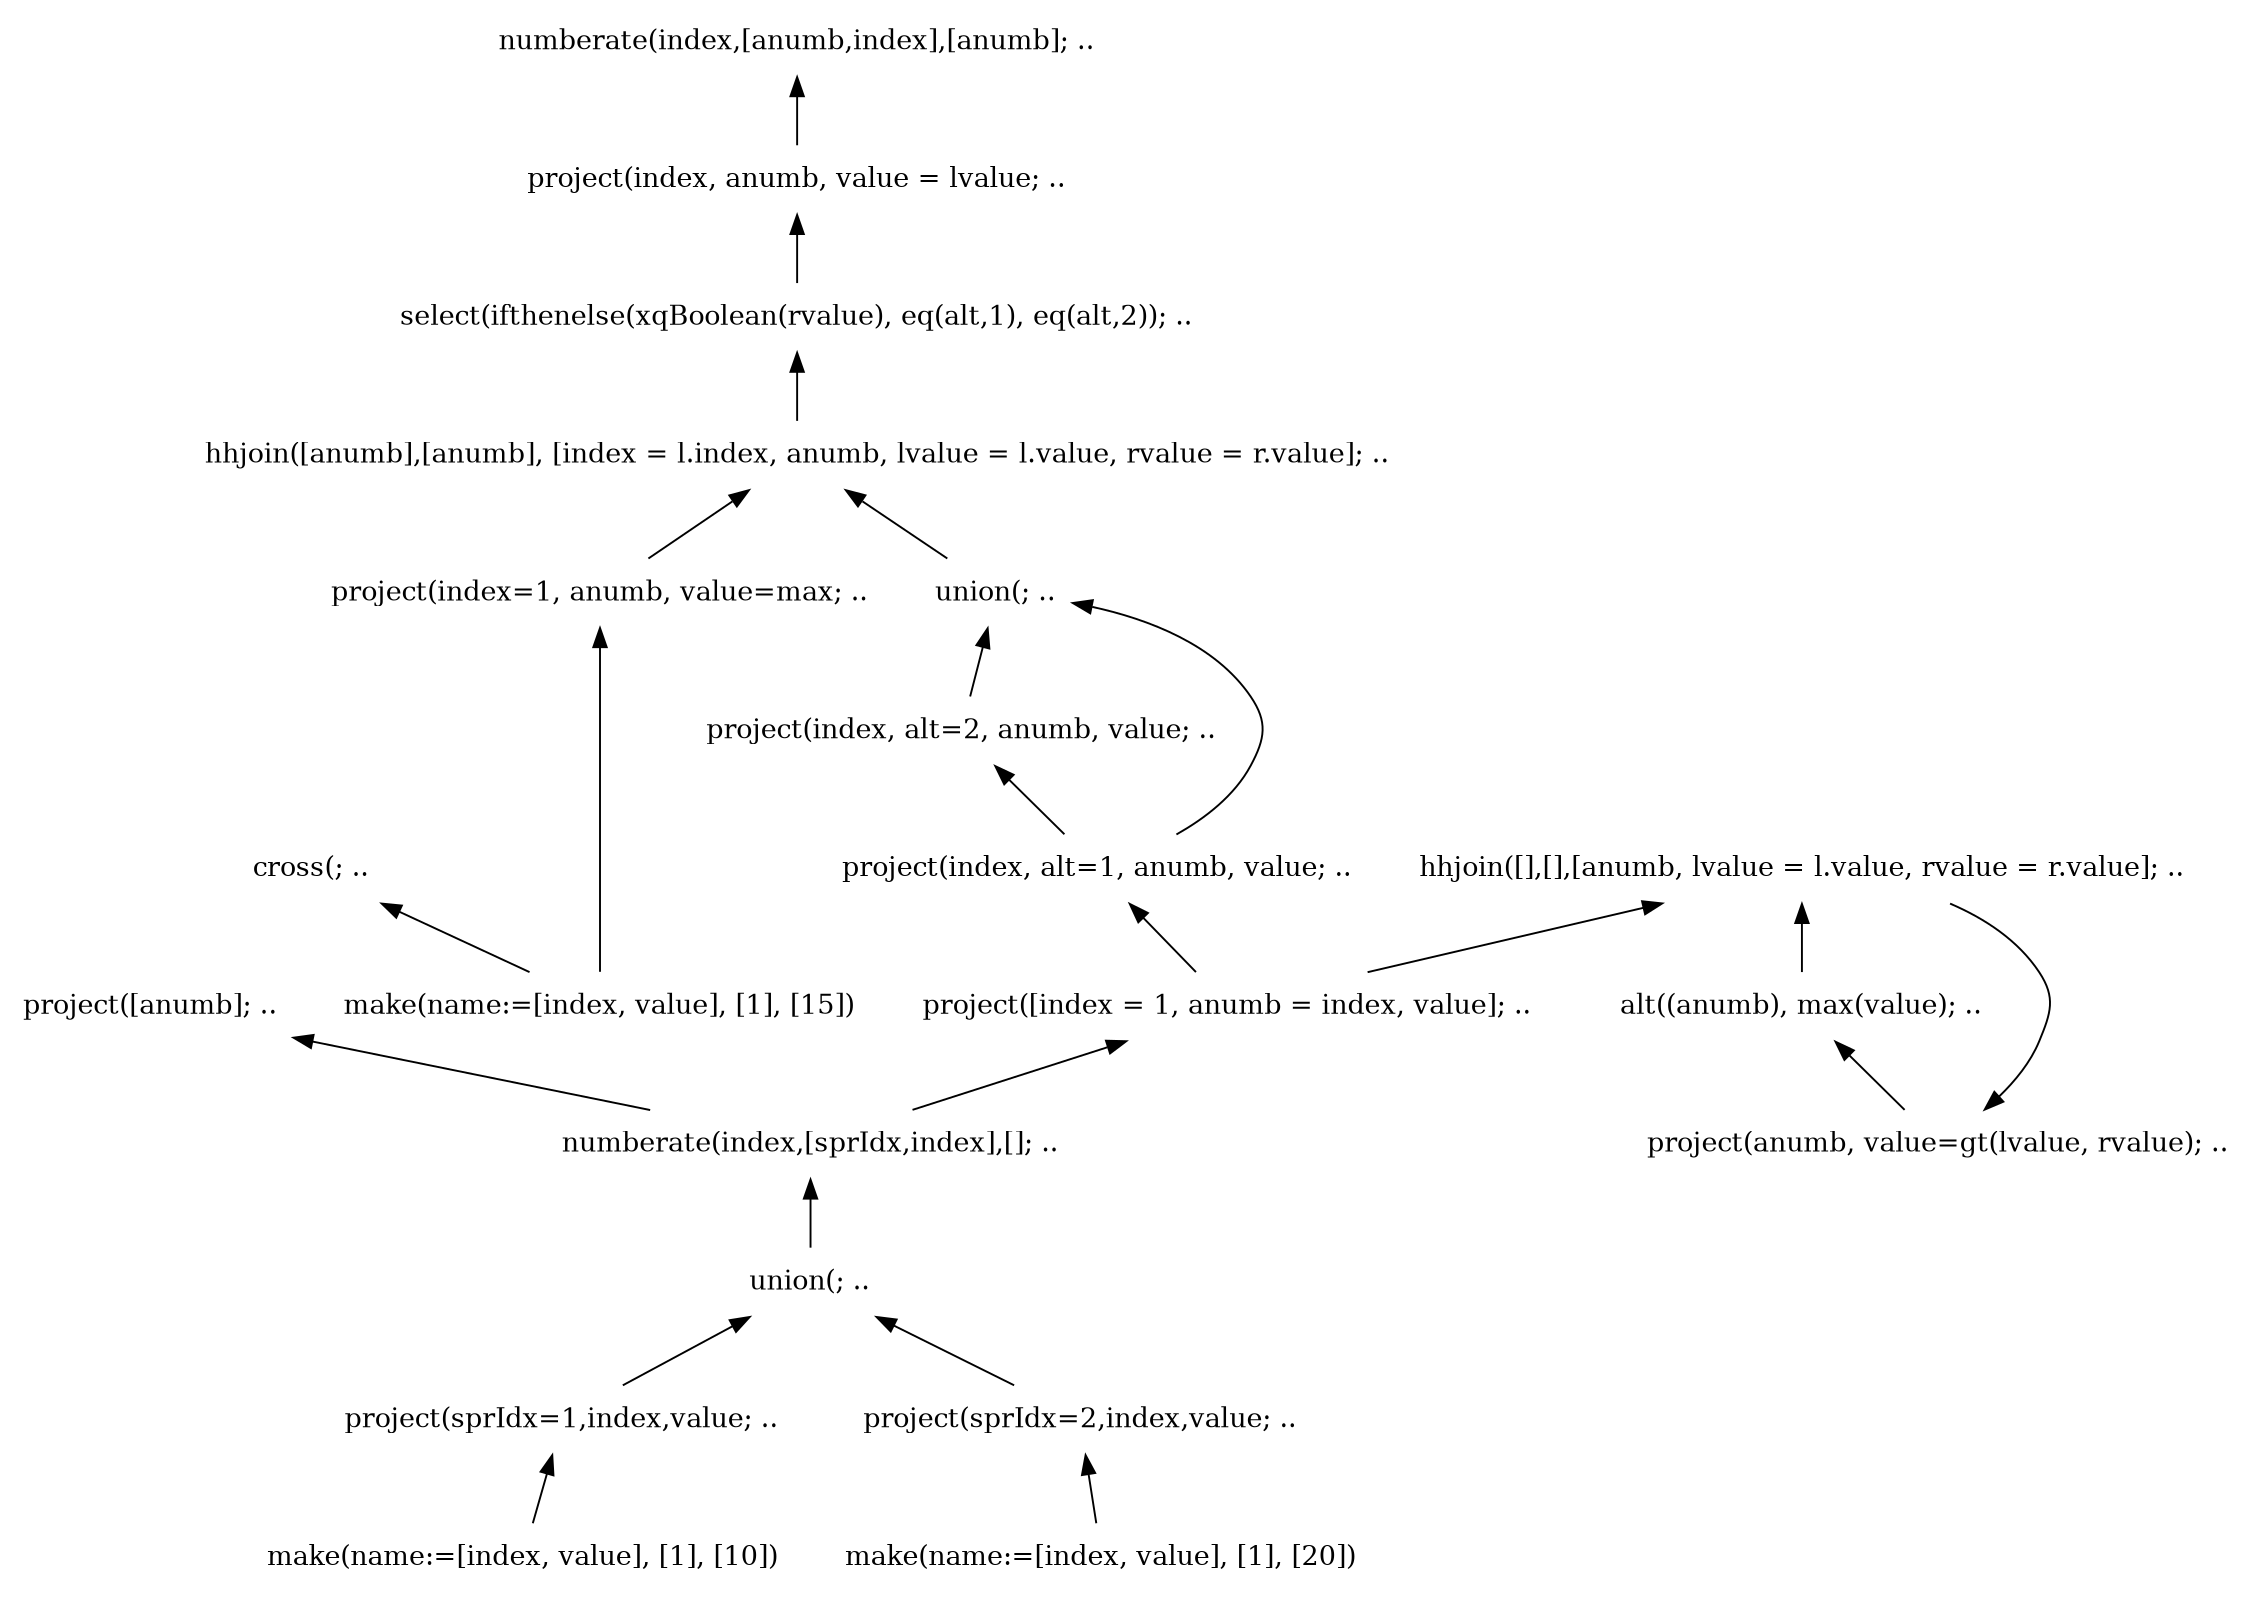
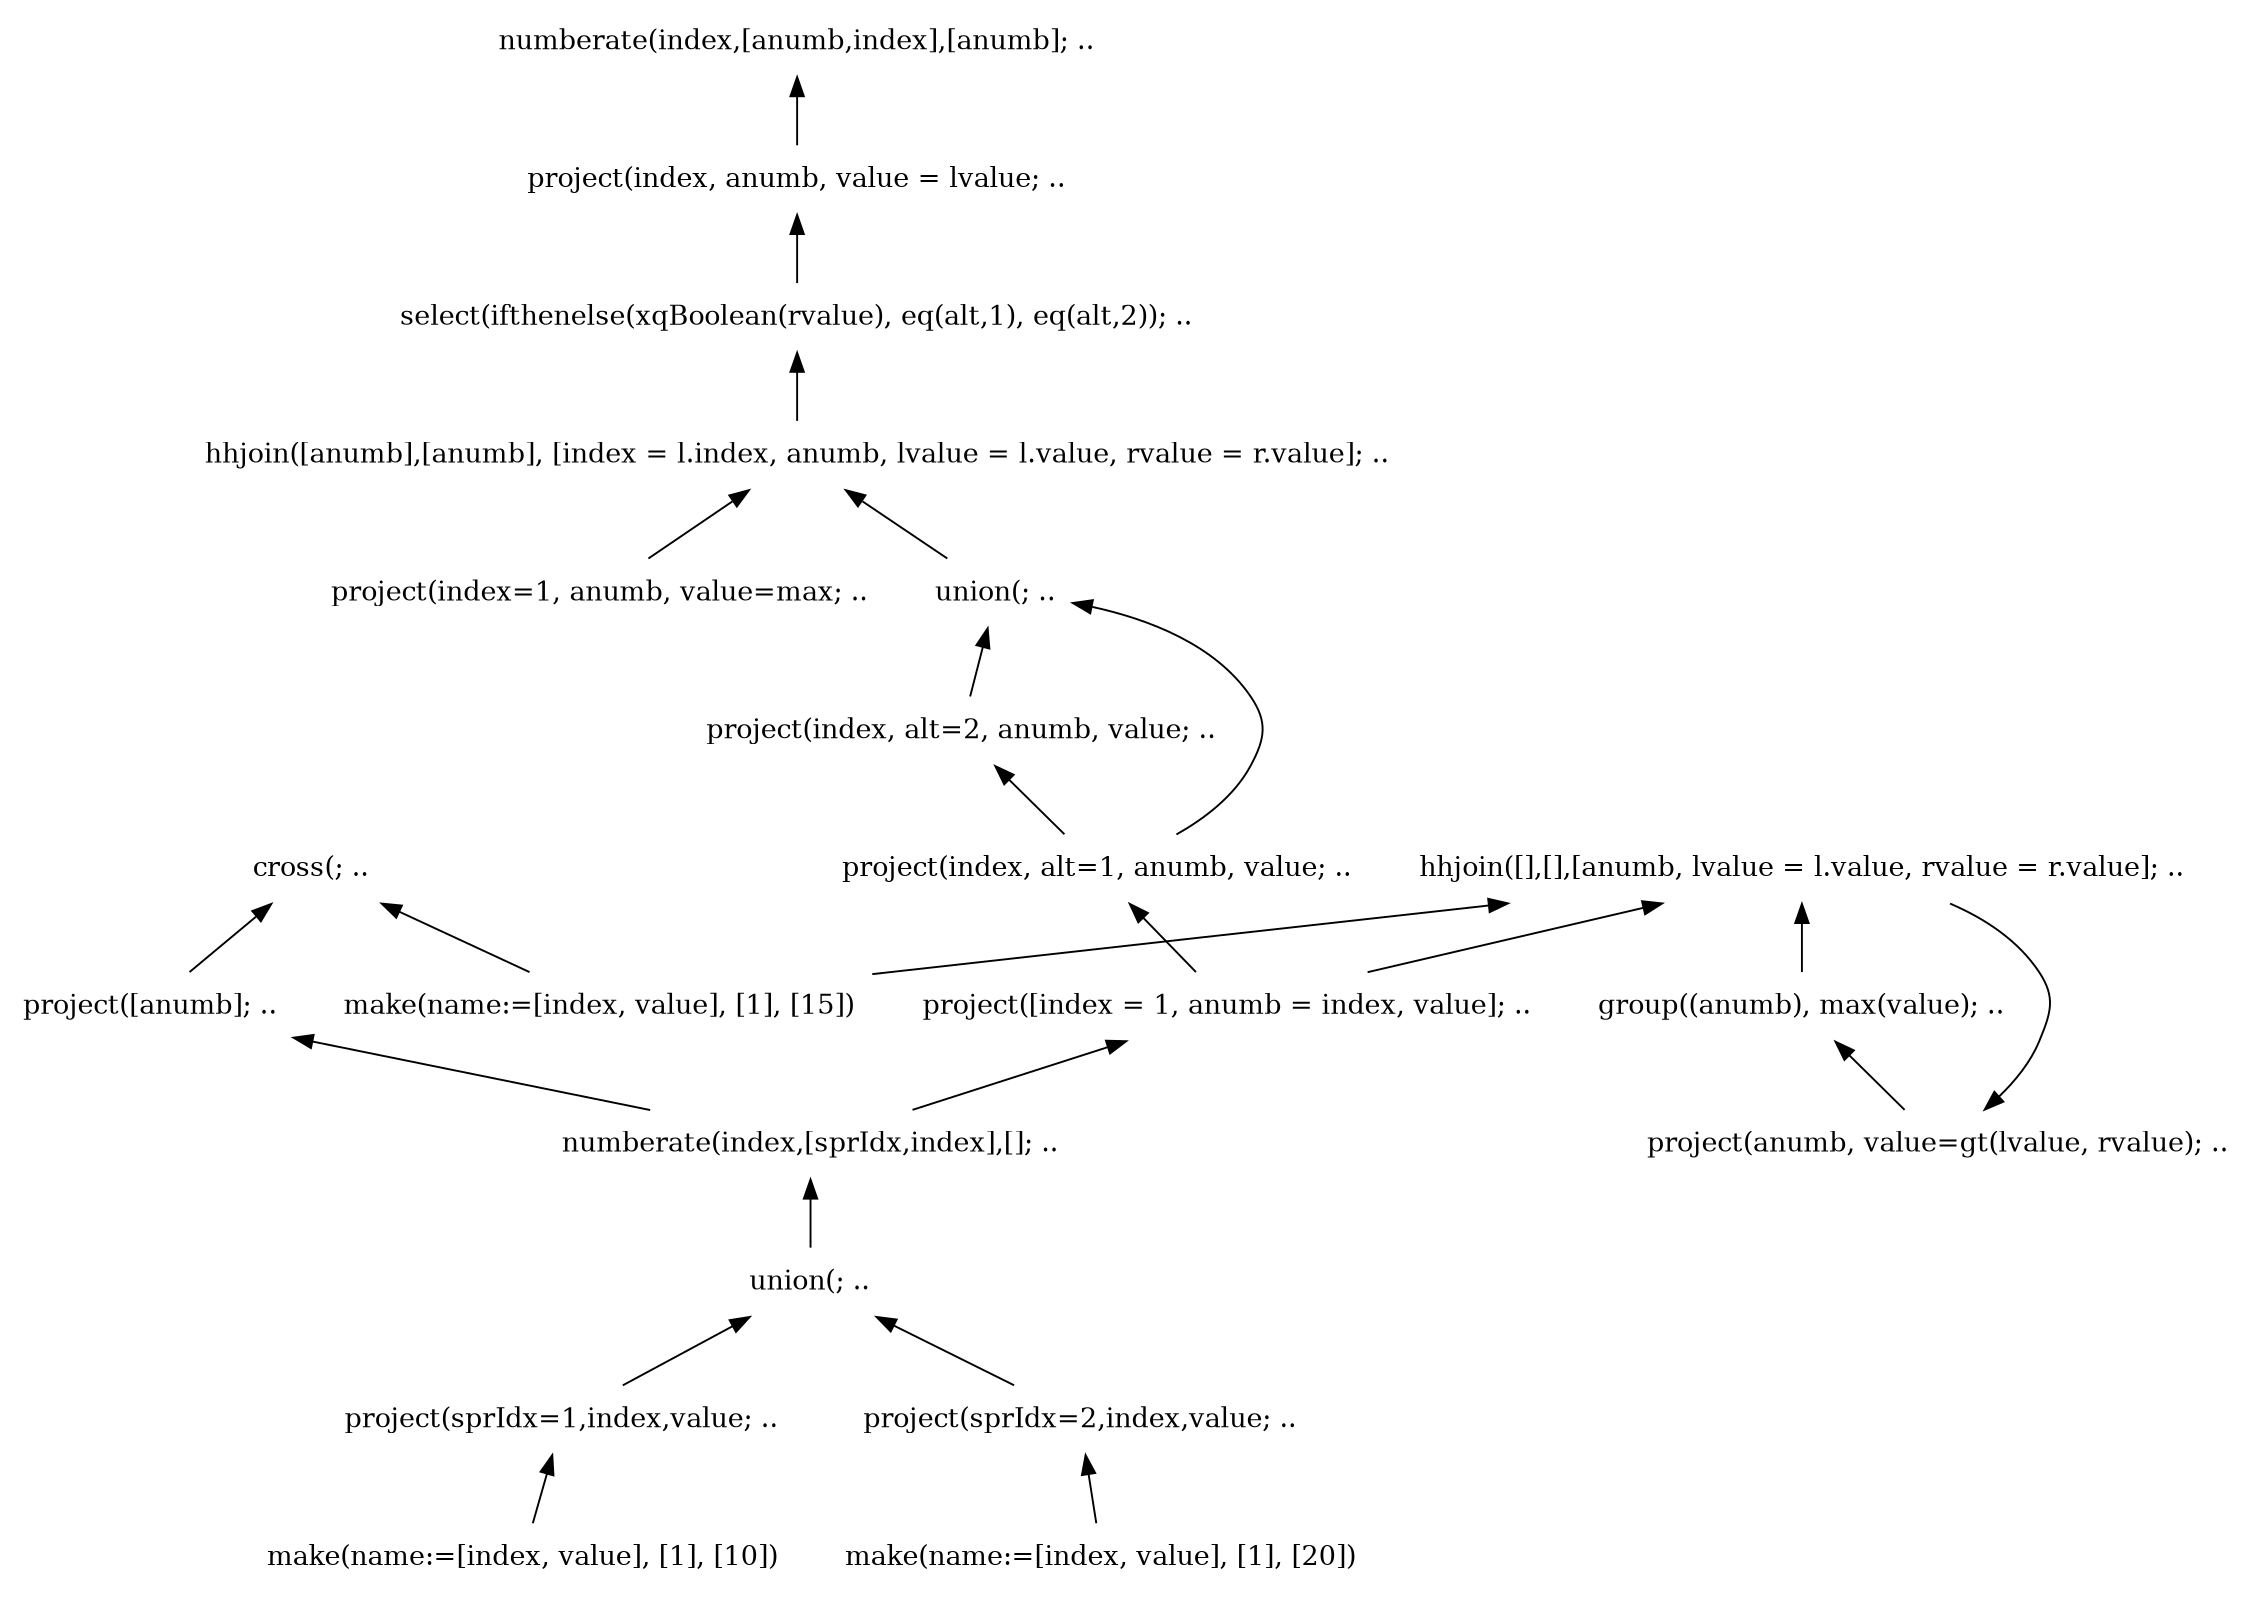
(600, 810) -> (1196, 938)
none -> (223, 944)
(1802, 1007) -> (1802, 1007)
